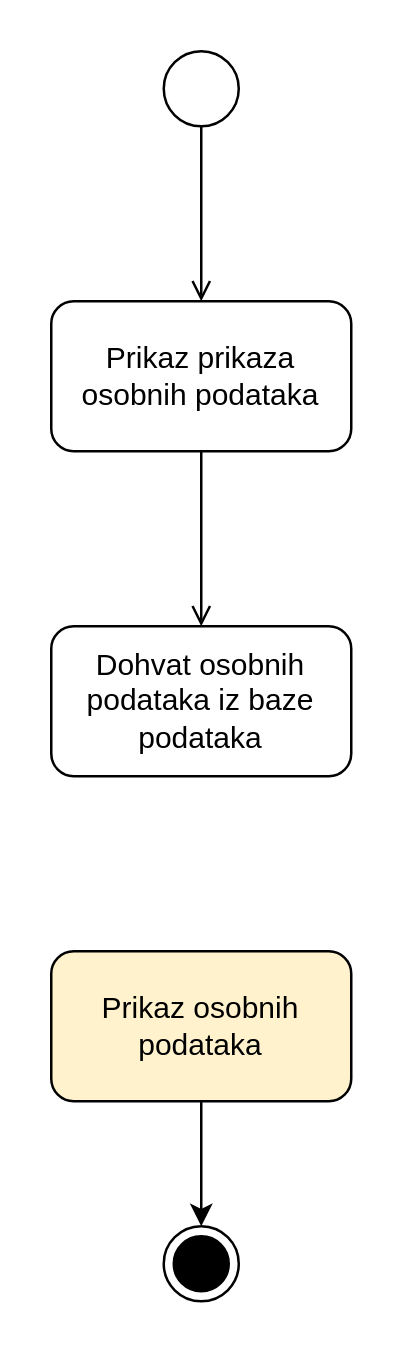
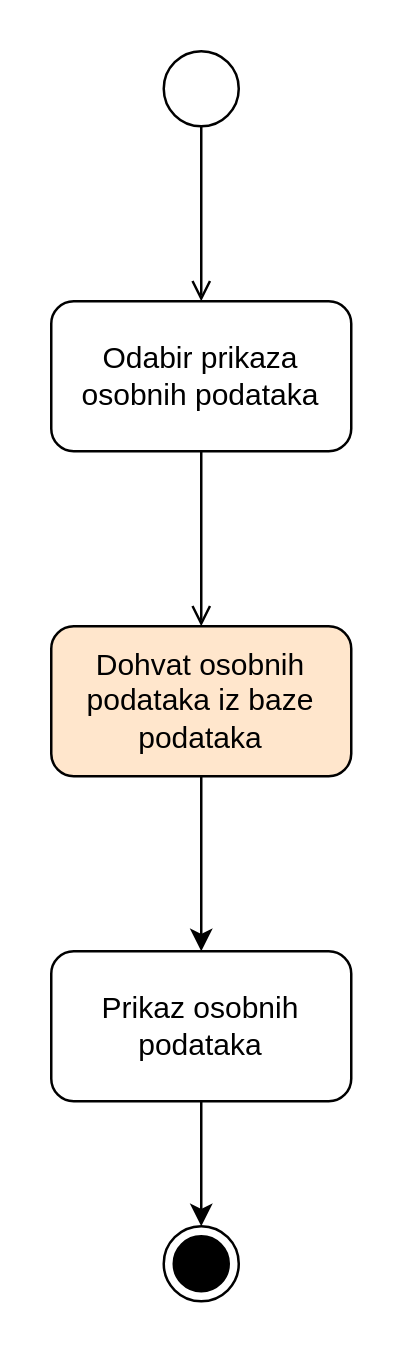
(201, 376) -> (201, 376)
(201, 701) -> (201, 701)
none -> (201, 855)
(201, 1026) -> (201, 1026)
